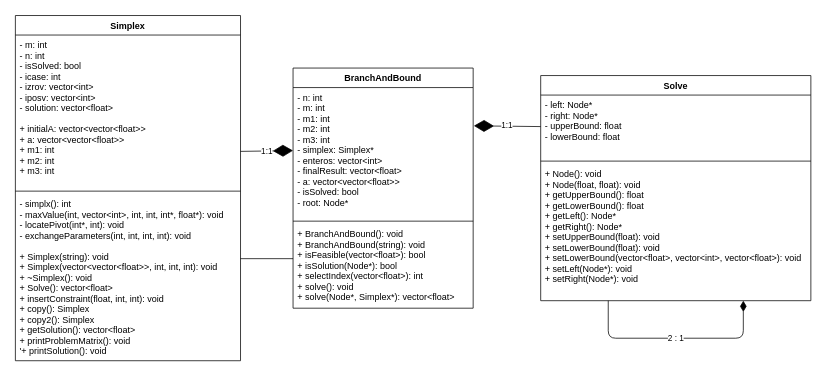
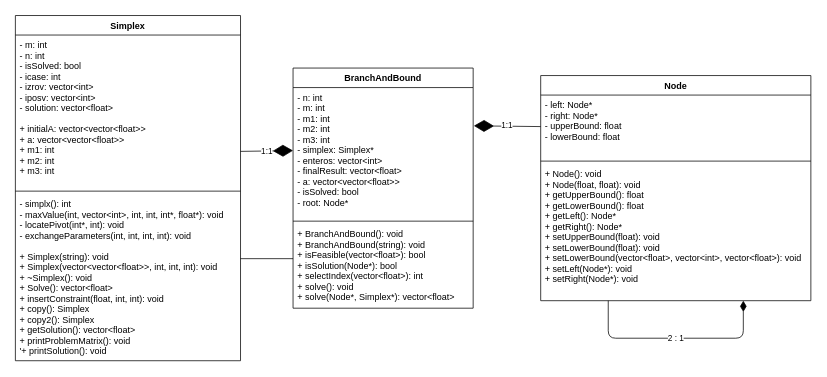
(675, 86) -> (675, 86)
